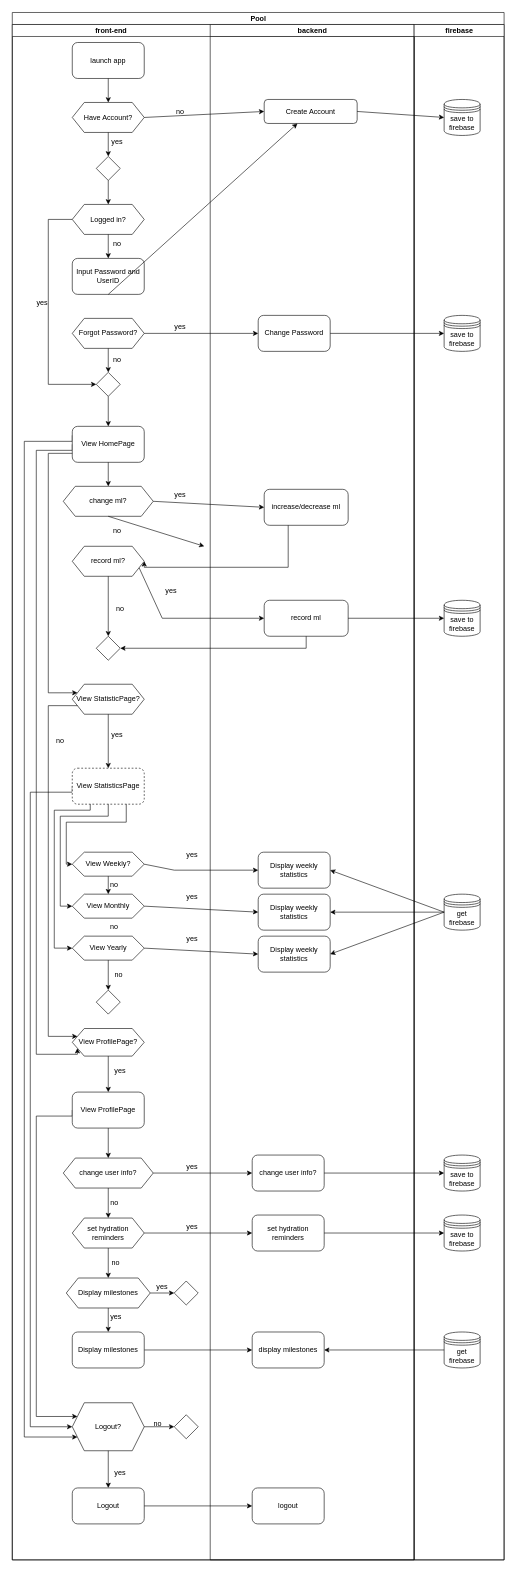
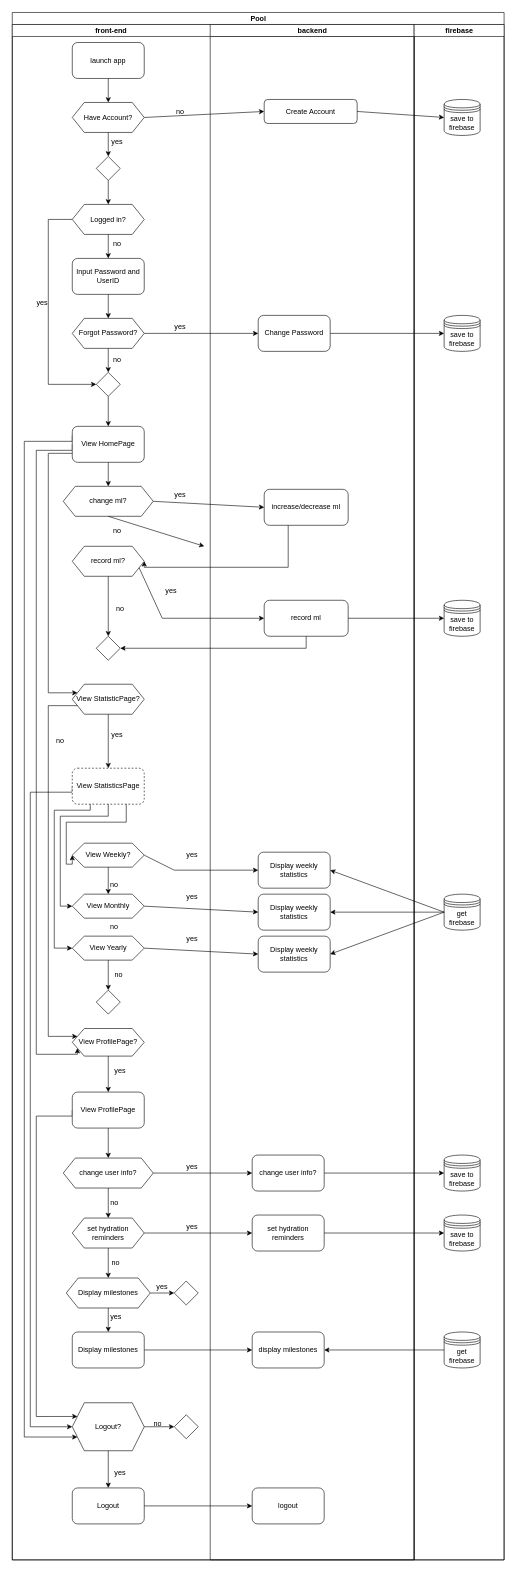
(223, 190) -> (108, 312)
(108, 864) -> (108, 855)
